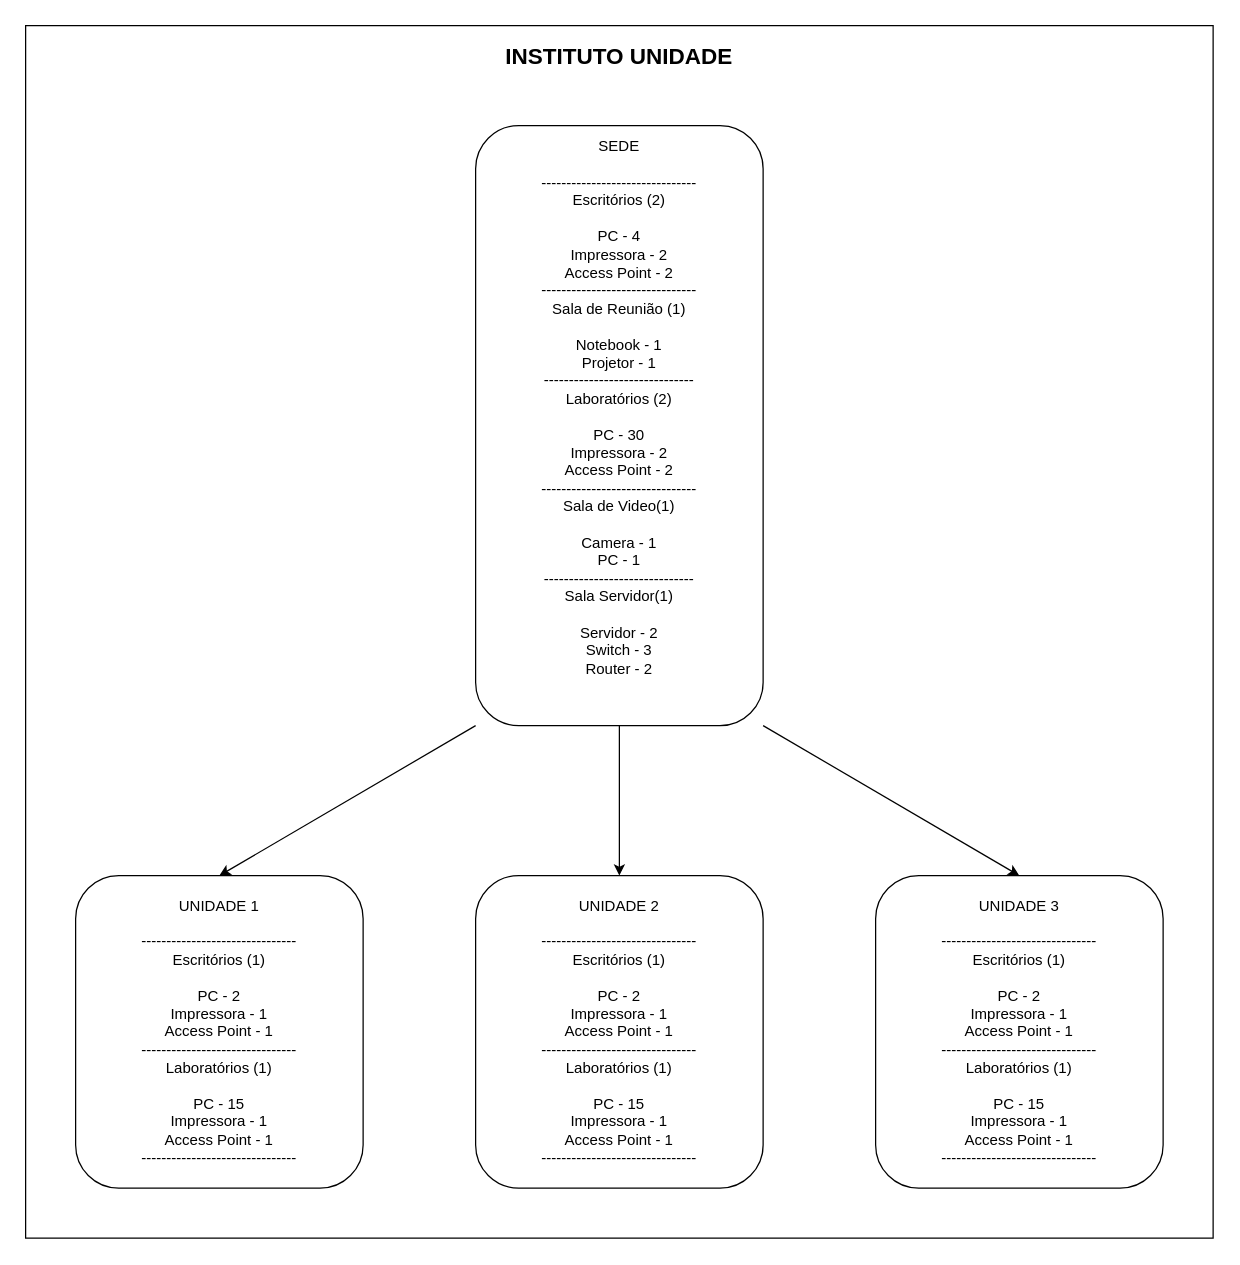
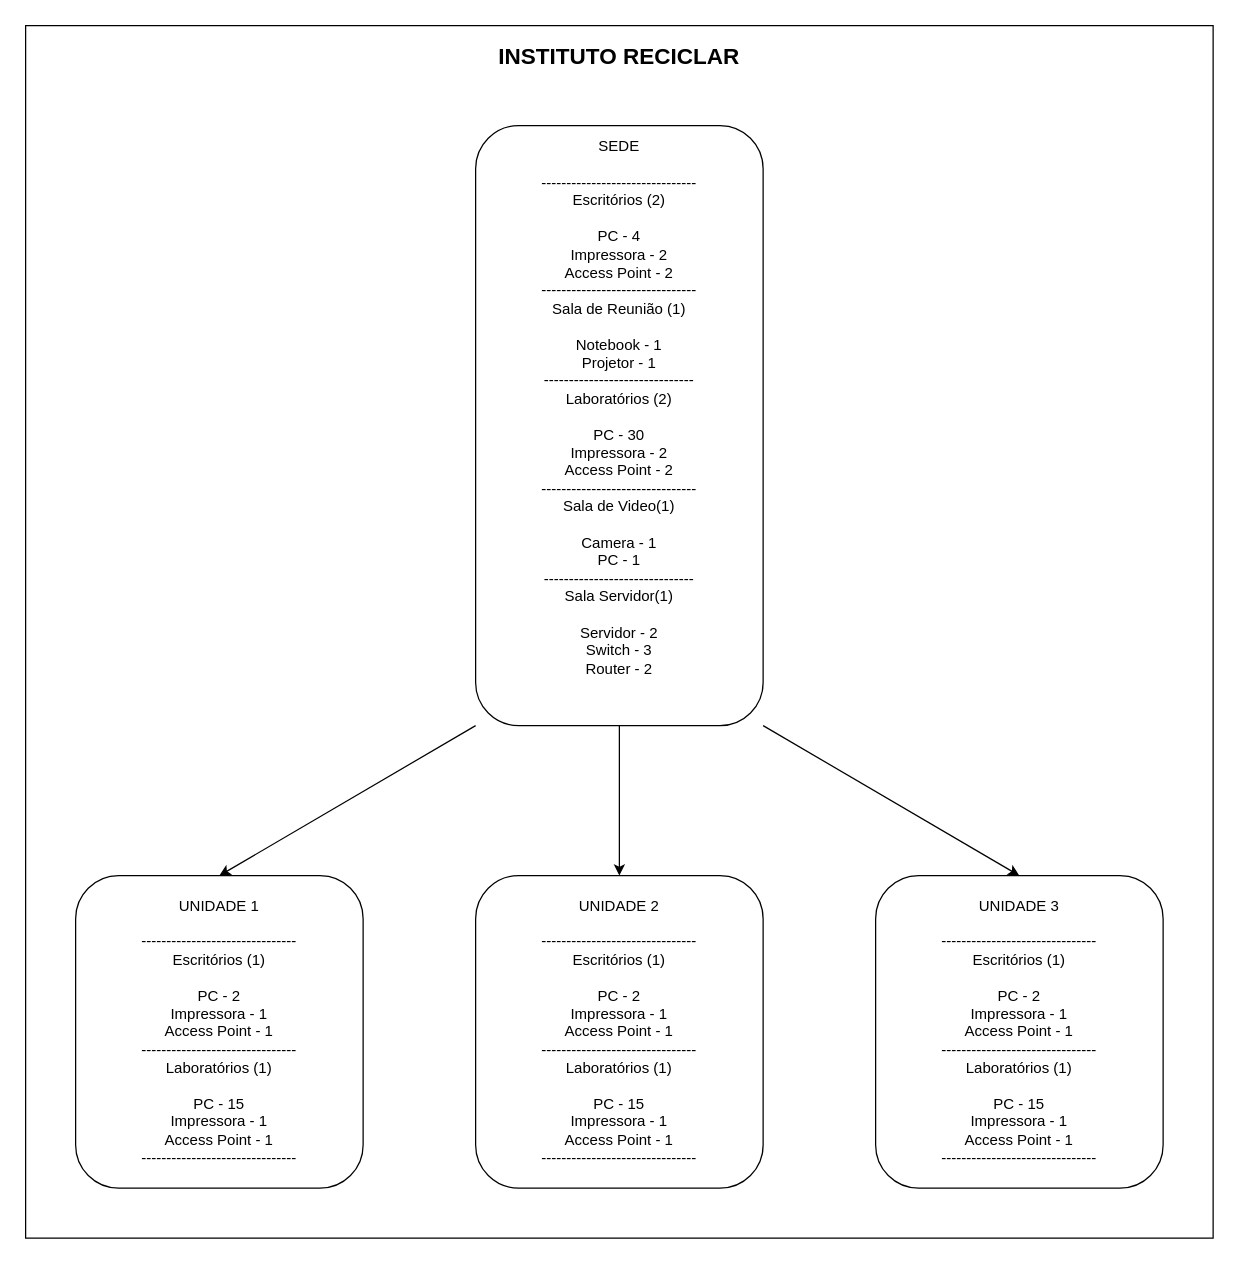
(619, 57) -> (619, 57)
